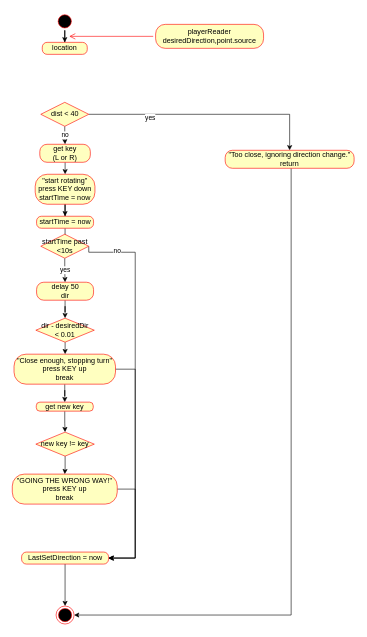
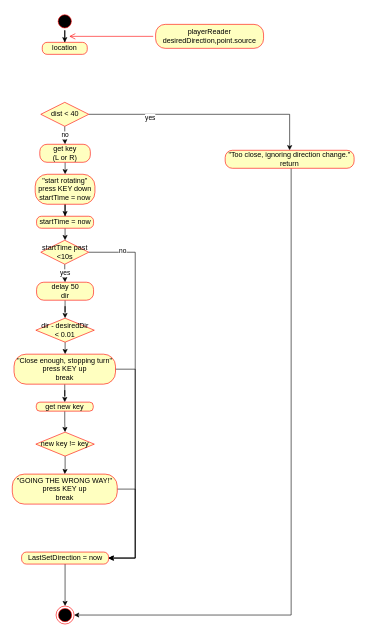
(65, 246) -> (65, 252)
